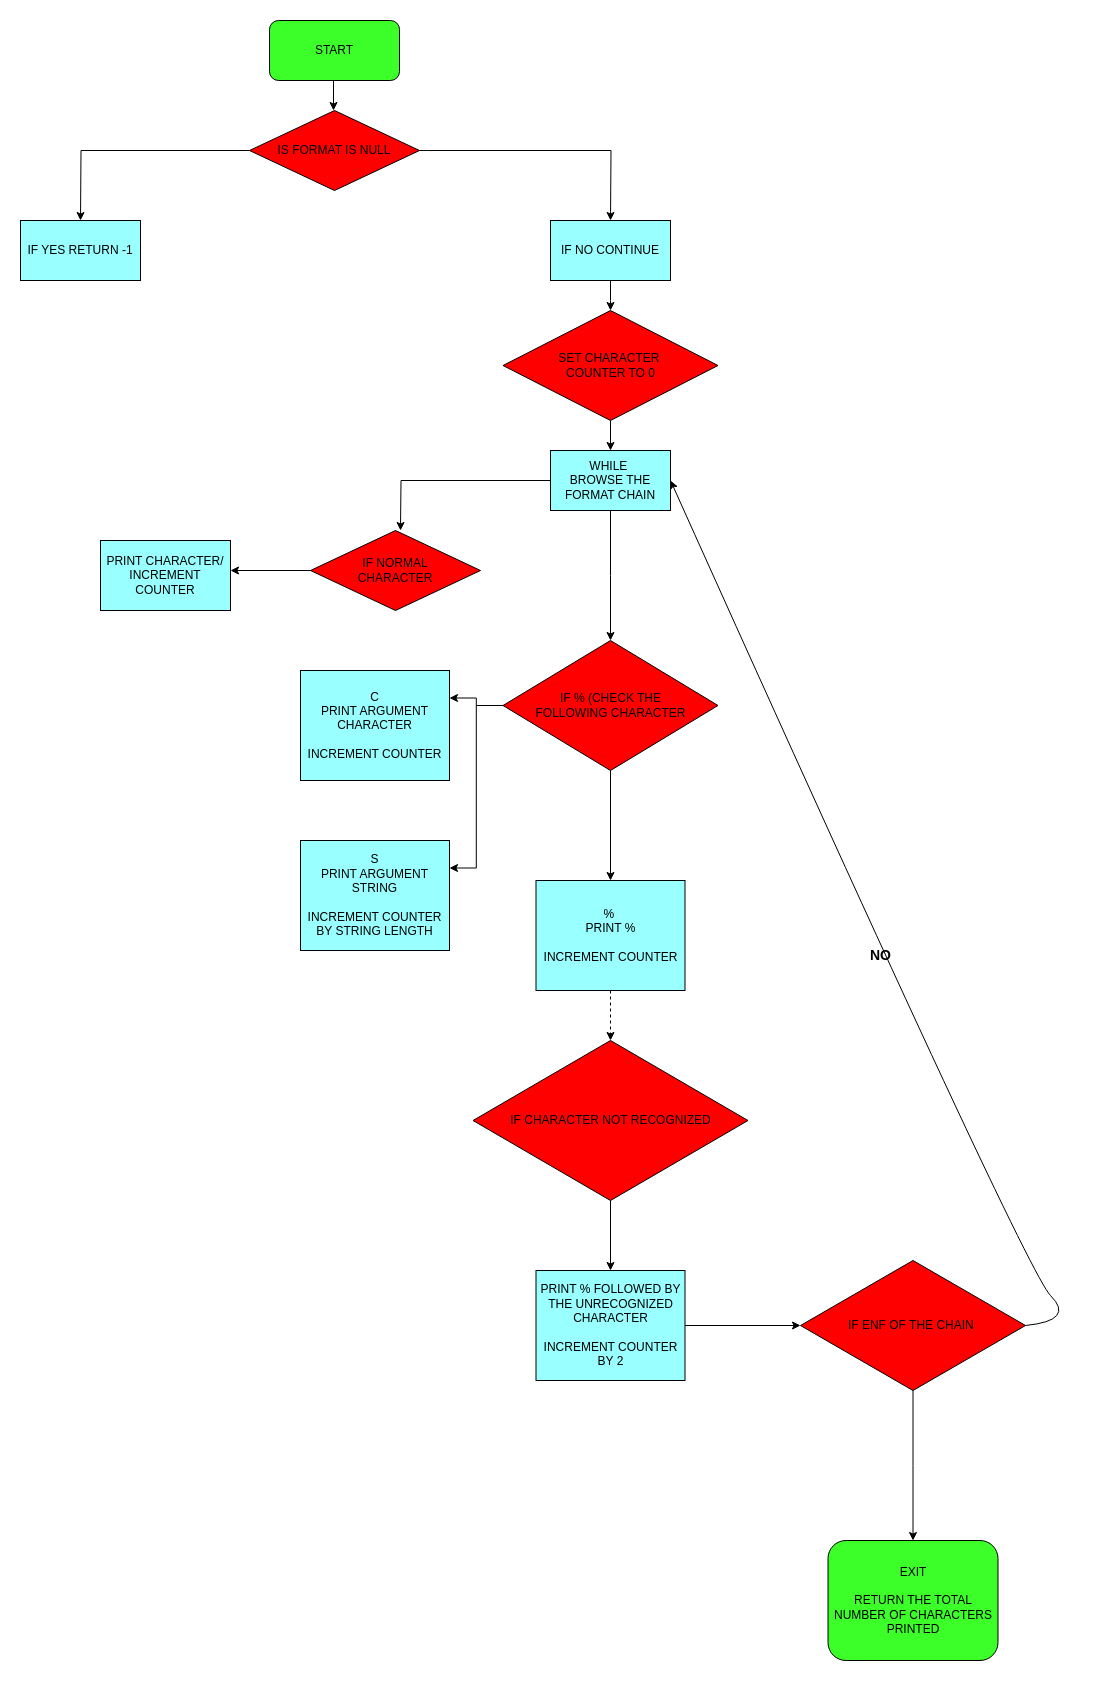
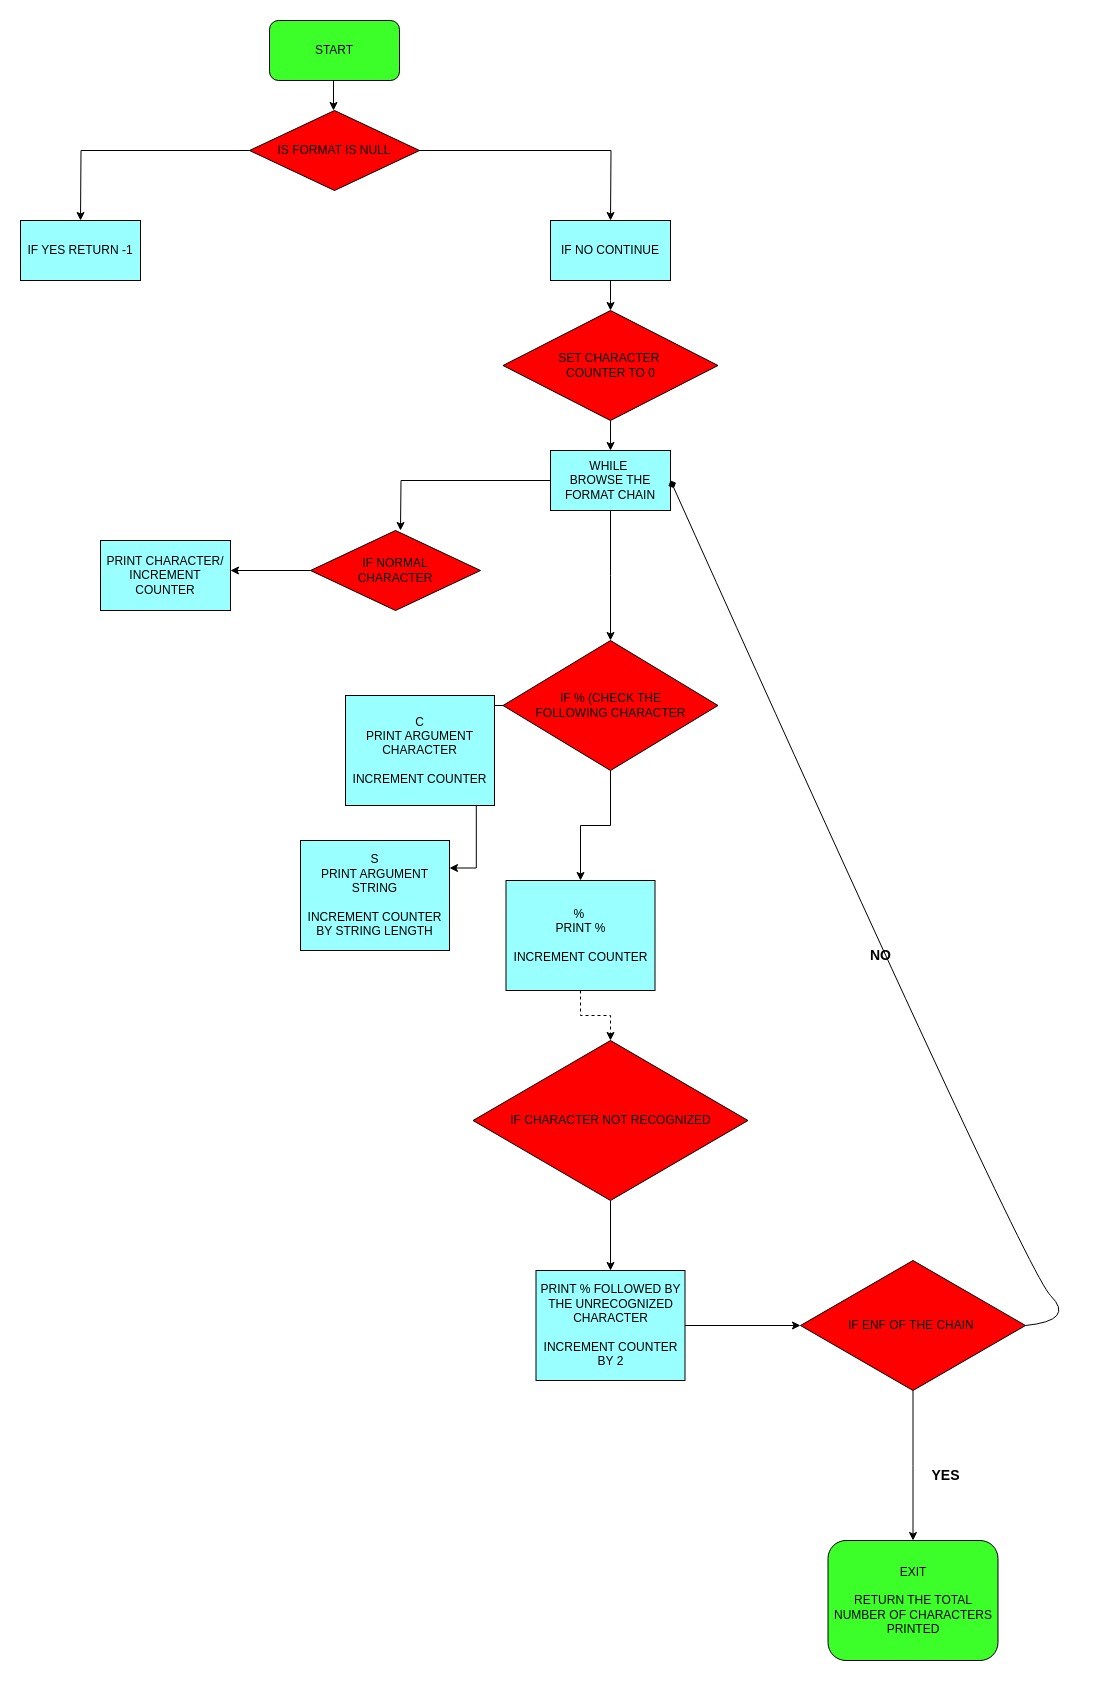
(674, 487) -> (674, 488)
(375, 726) -> (420, 751)
(611, 936) -> (581, 936)
none -> (946, 1476)
